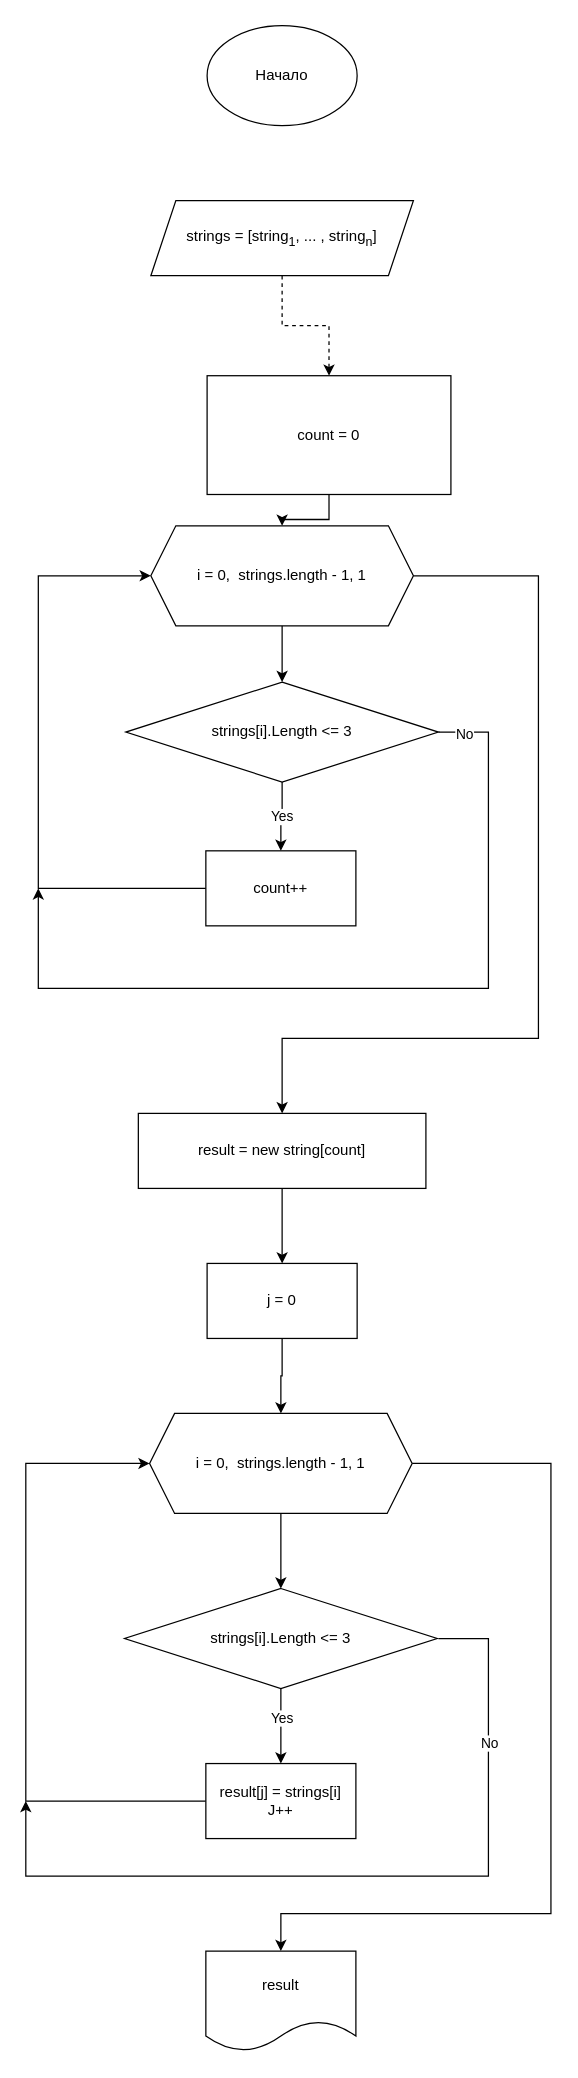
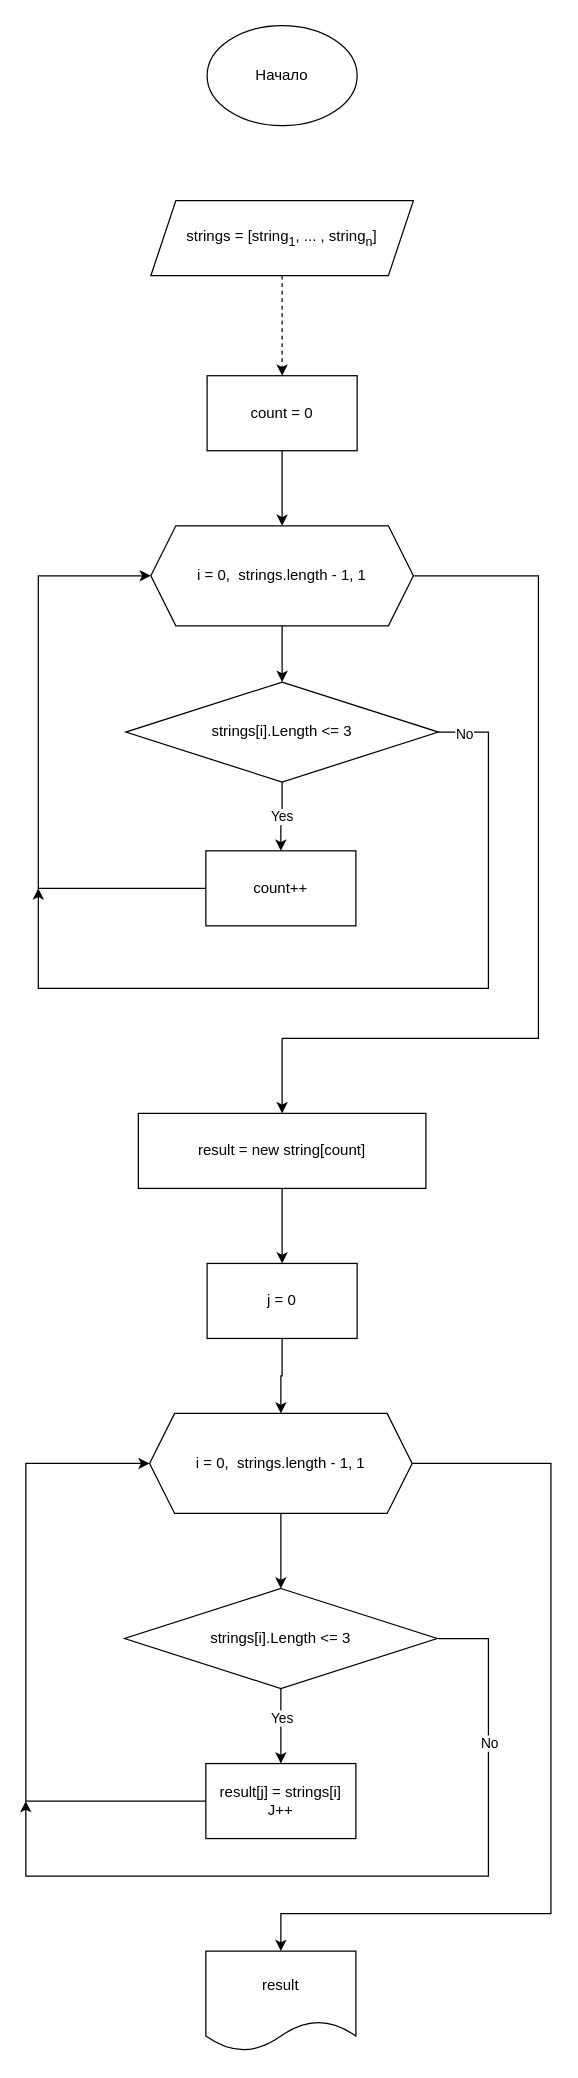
(329, 435) -> (282, 413)
